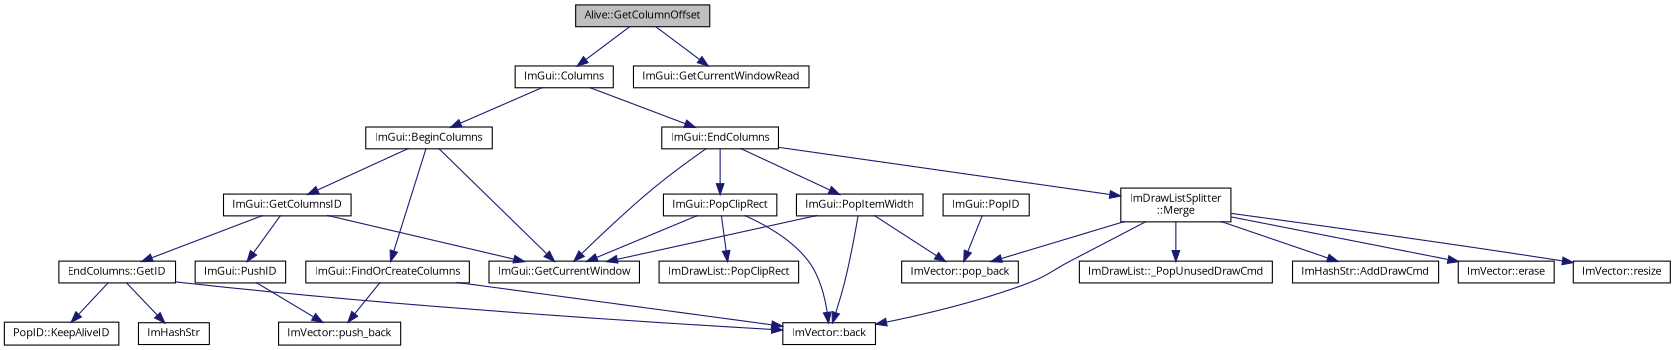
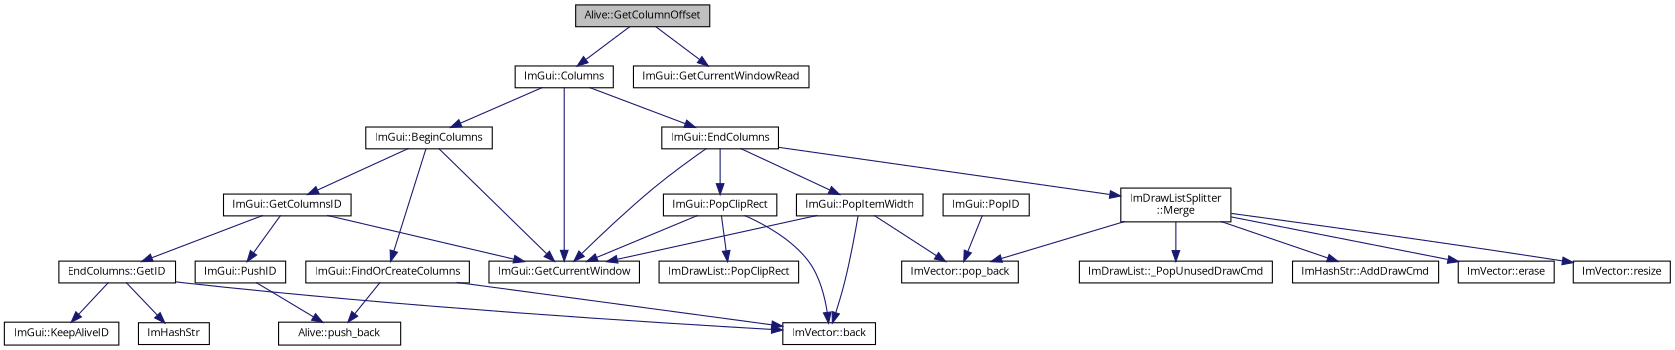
none -> (564, 169)
(1022, 285) -> none
(62, 334) -> (62, 334)
(340, 334) -> (340, 334)
